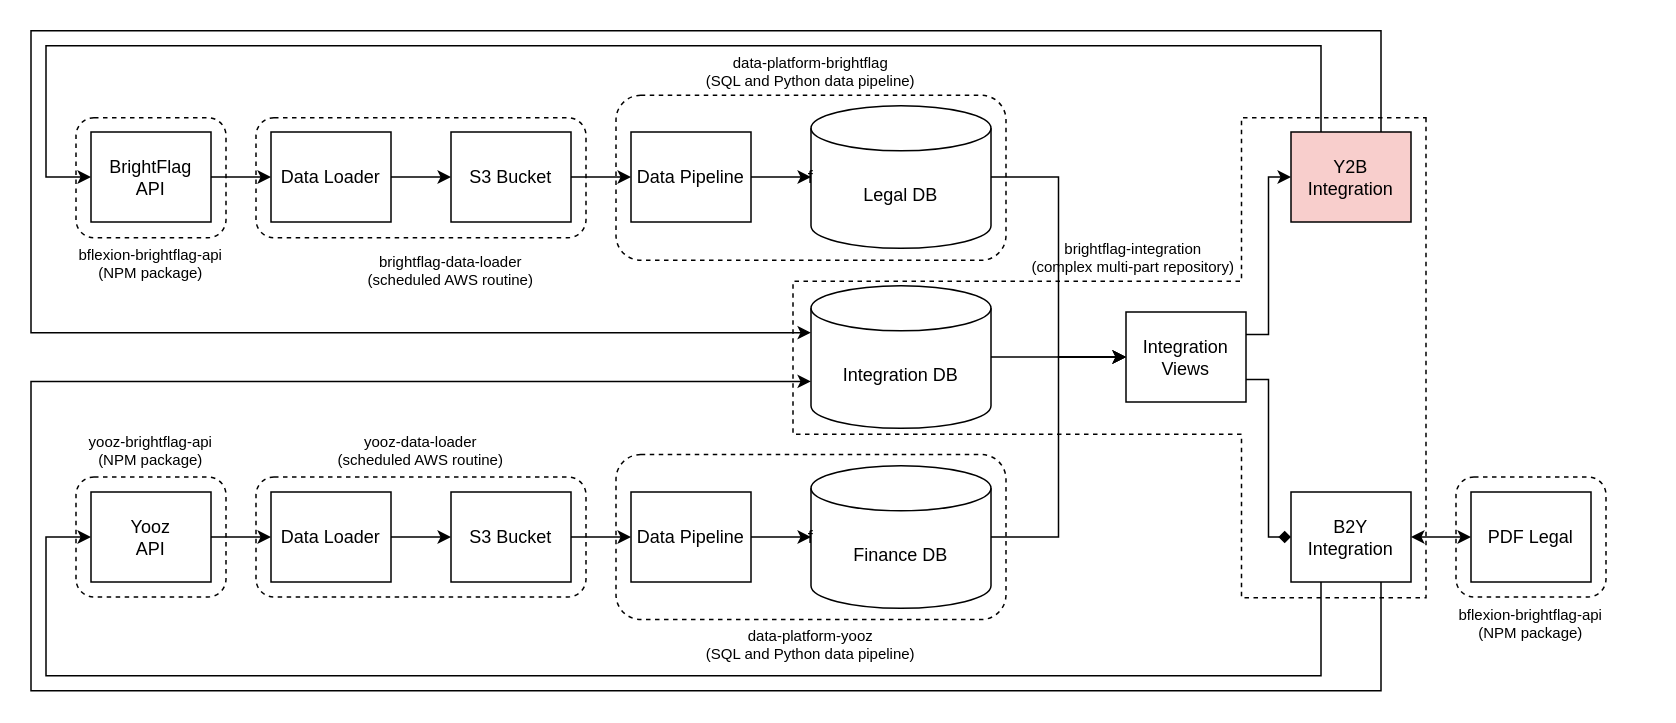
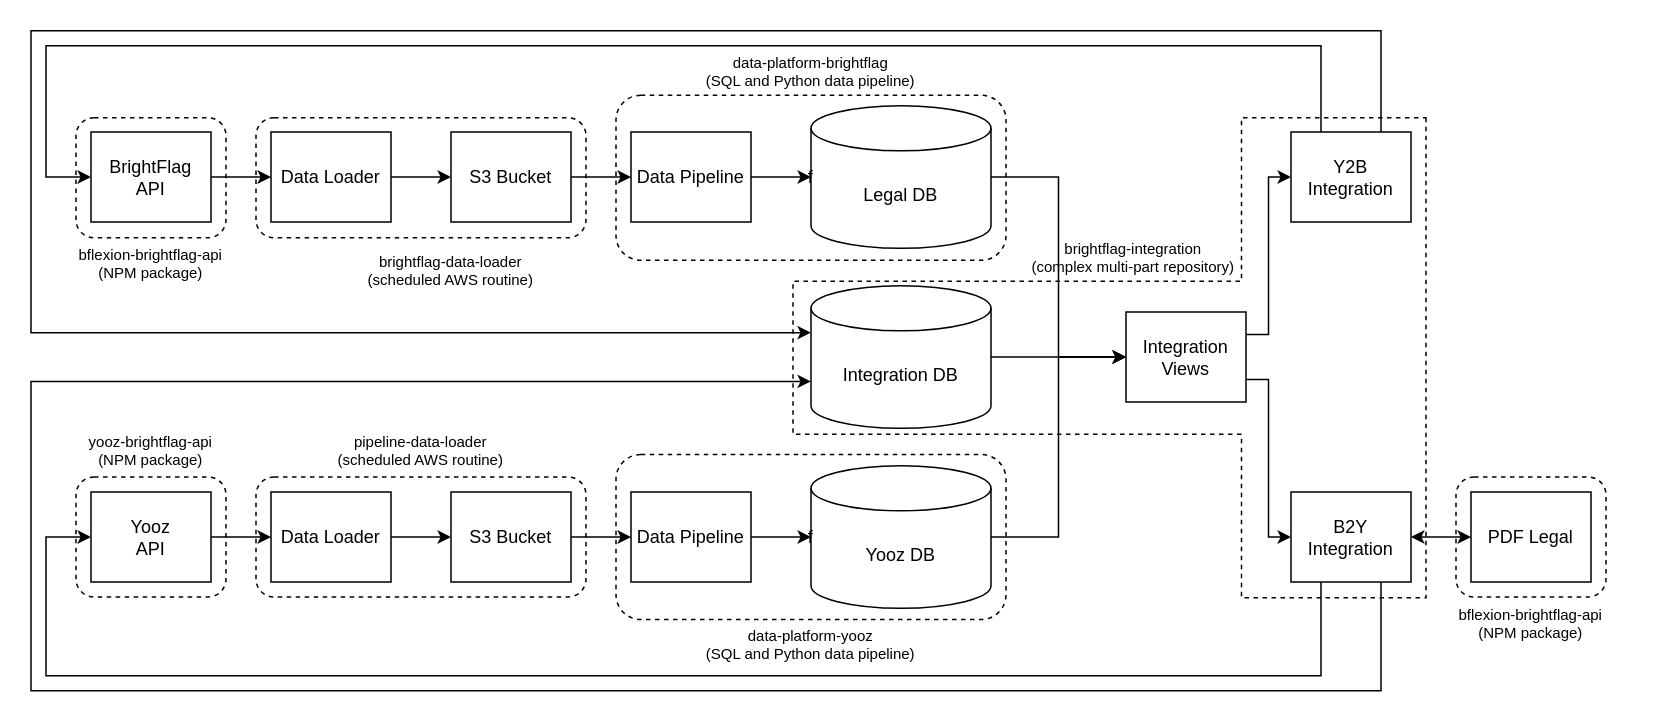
(1351, 177) -> (1351, 177)
(421, 451) -> (421, 451)
(1278, 537) -> (1279, 537)
(901, 556) -> (901, 556)
